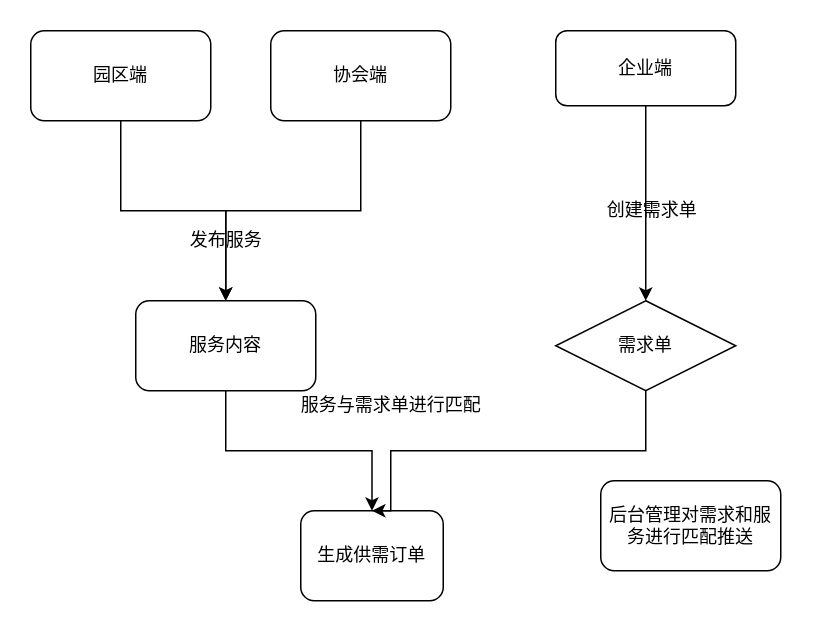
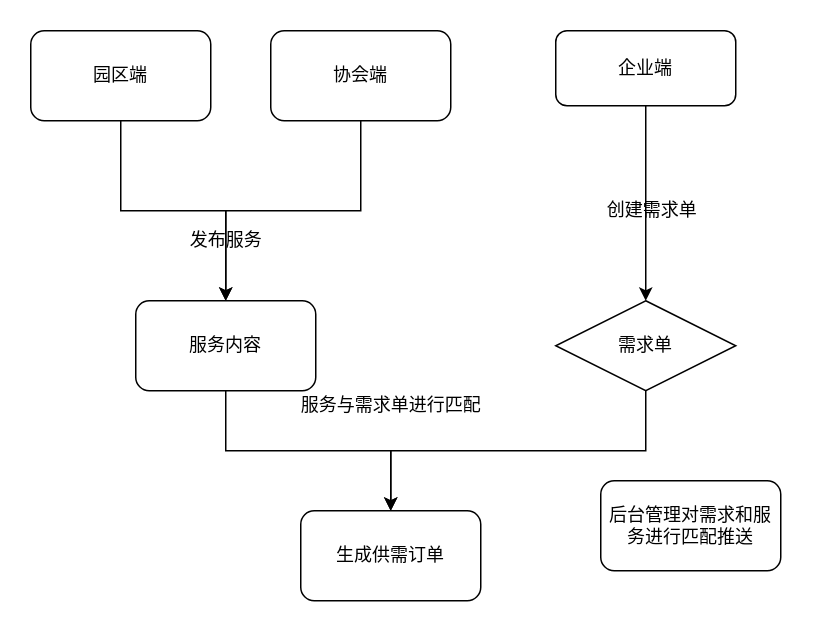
(372, 556) -> (391, 556)
